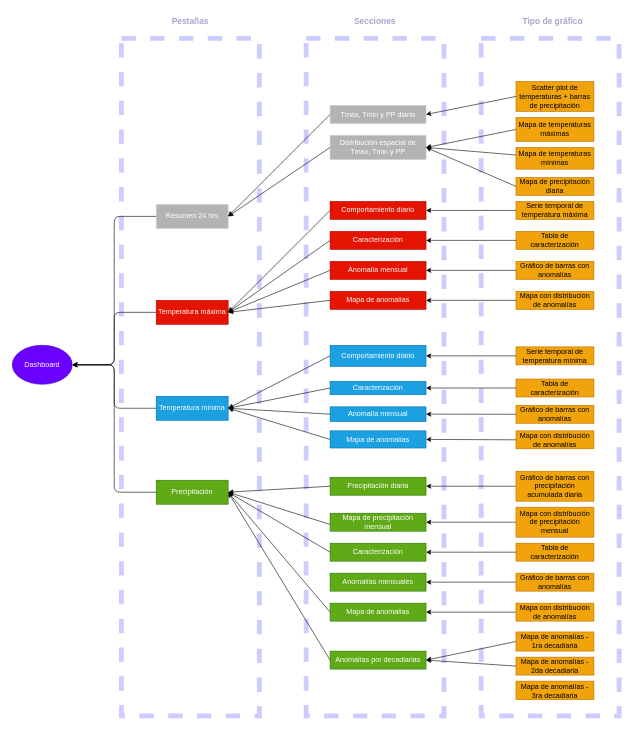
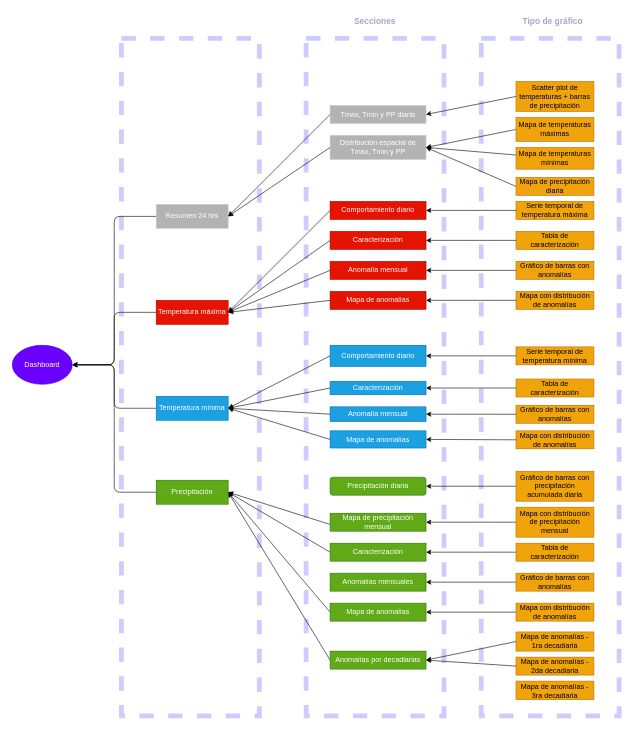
(191, 21) -> none
(378, 486) -> (378, 486)
(280, 489) -> none
